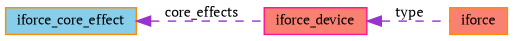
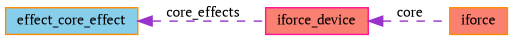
(408, 13) -> (409, 13)
(71, 21) -> (72, 21)
